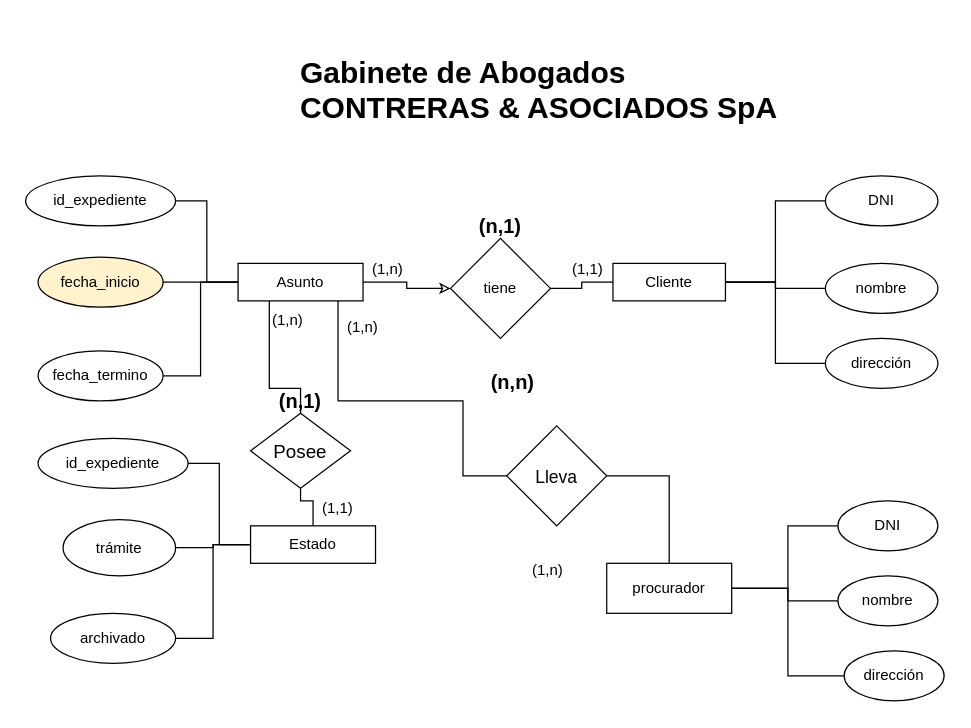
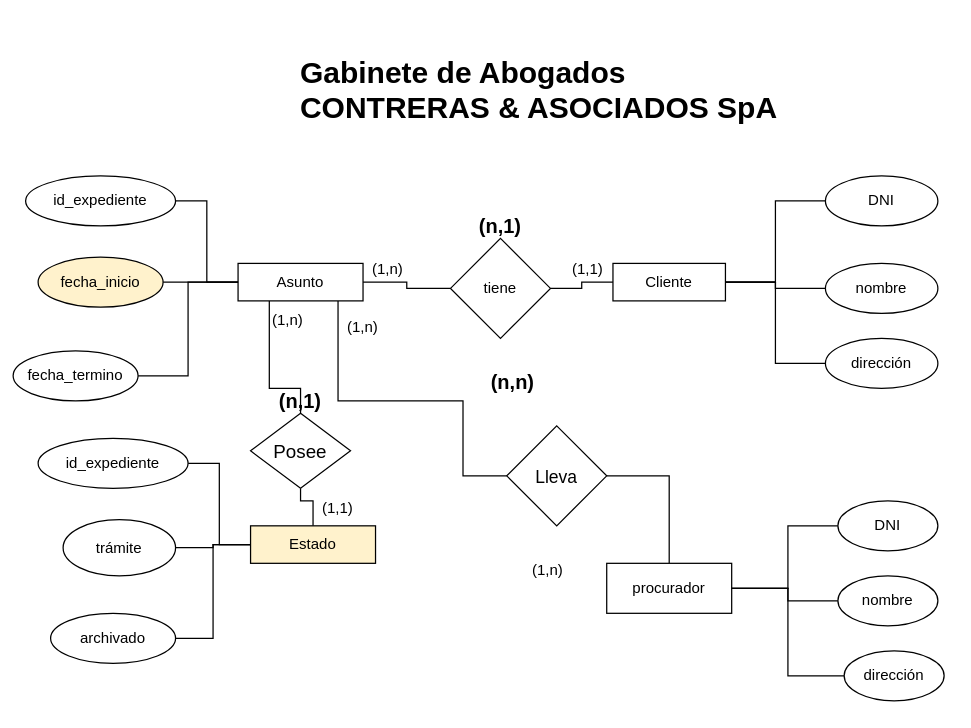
(441, 288) -> (444, 288)
(101, 376) -> (76, 376)
(313, 544) -> (313, 544)
